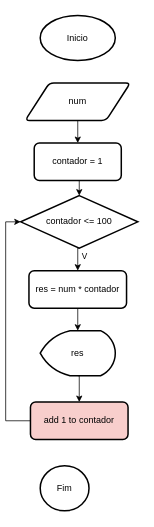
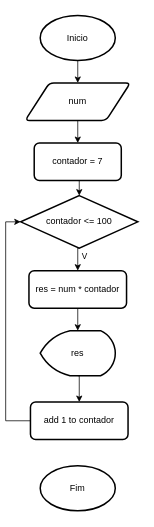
none -> (78, 69)
(78, 162) -> (78, 162)
(79, 420) -> (79, 420)
(65, 488) -> (78, 488)
